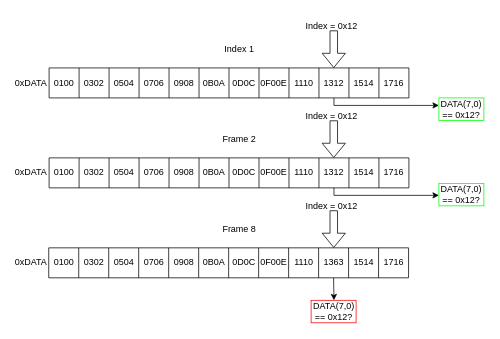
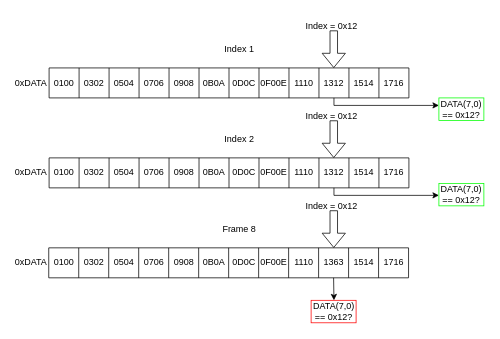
(240, 139) -> (240, 139)
